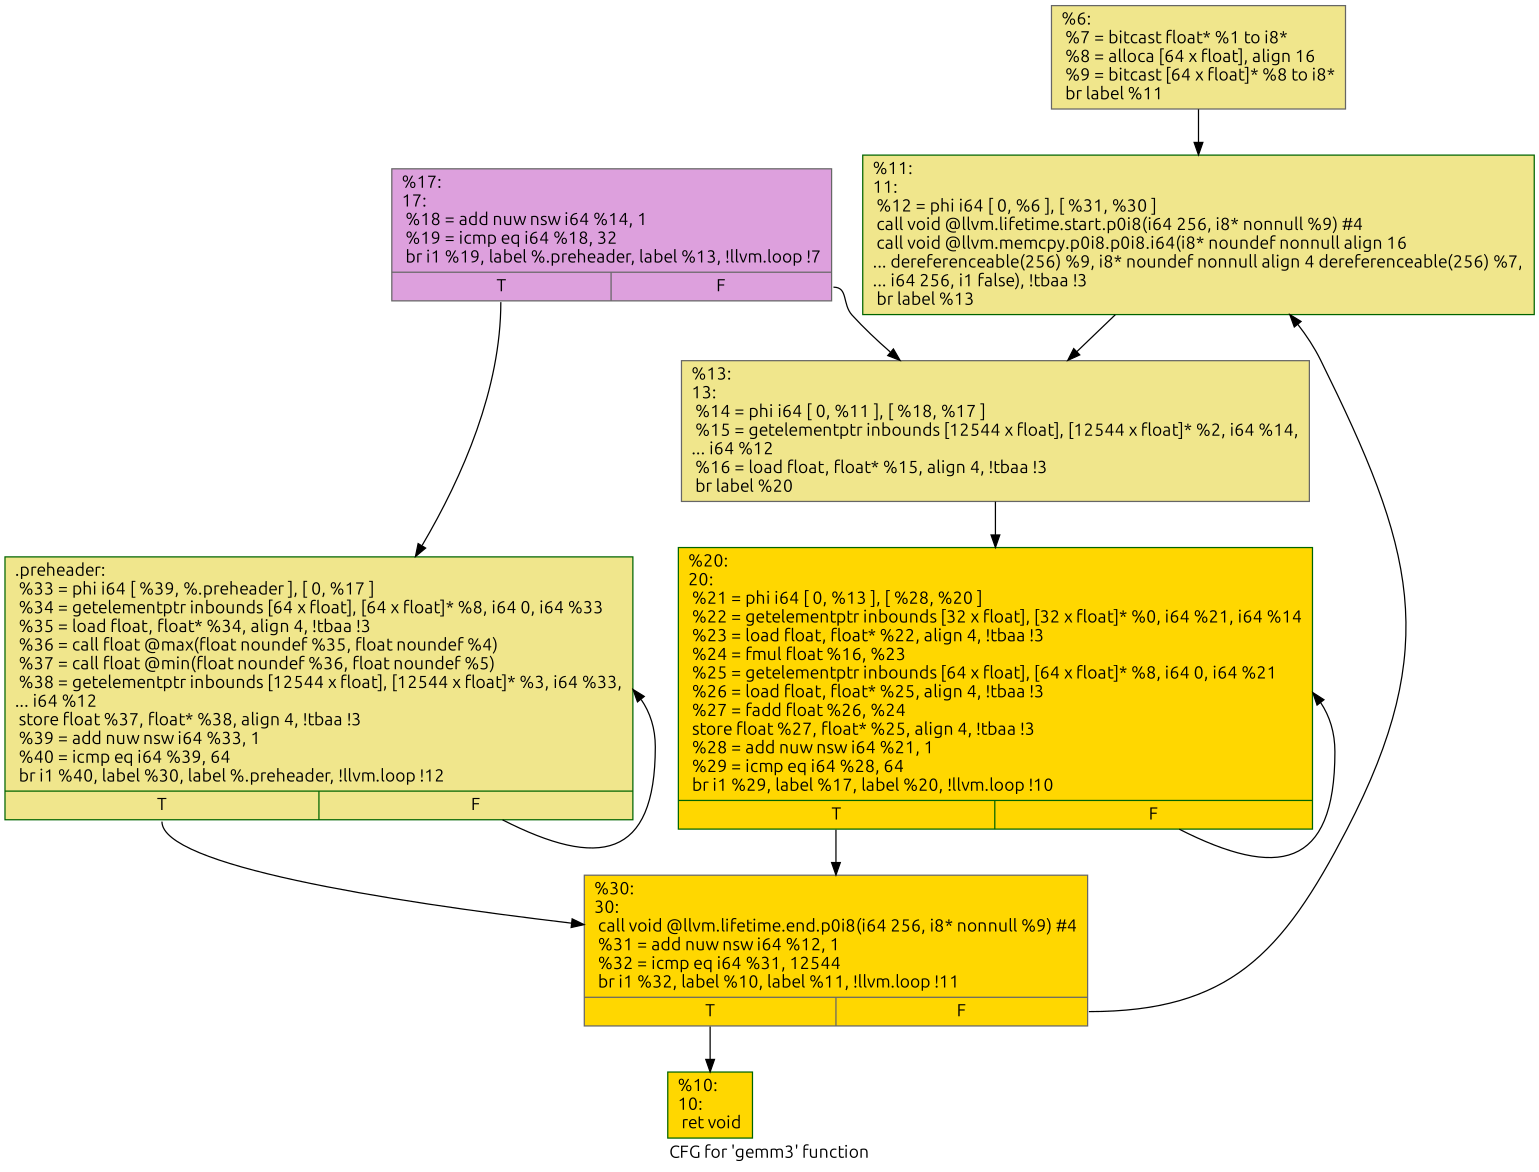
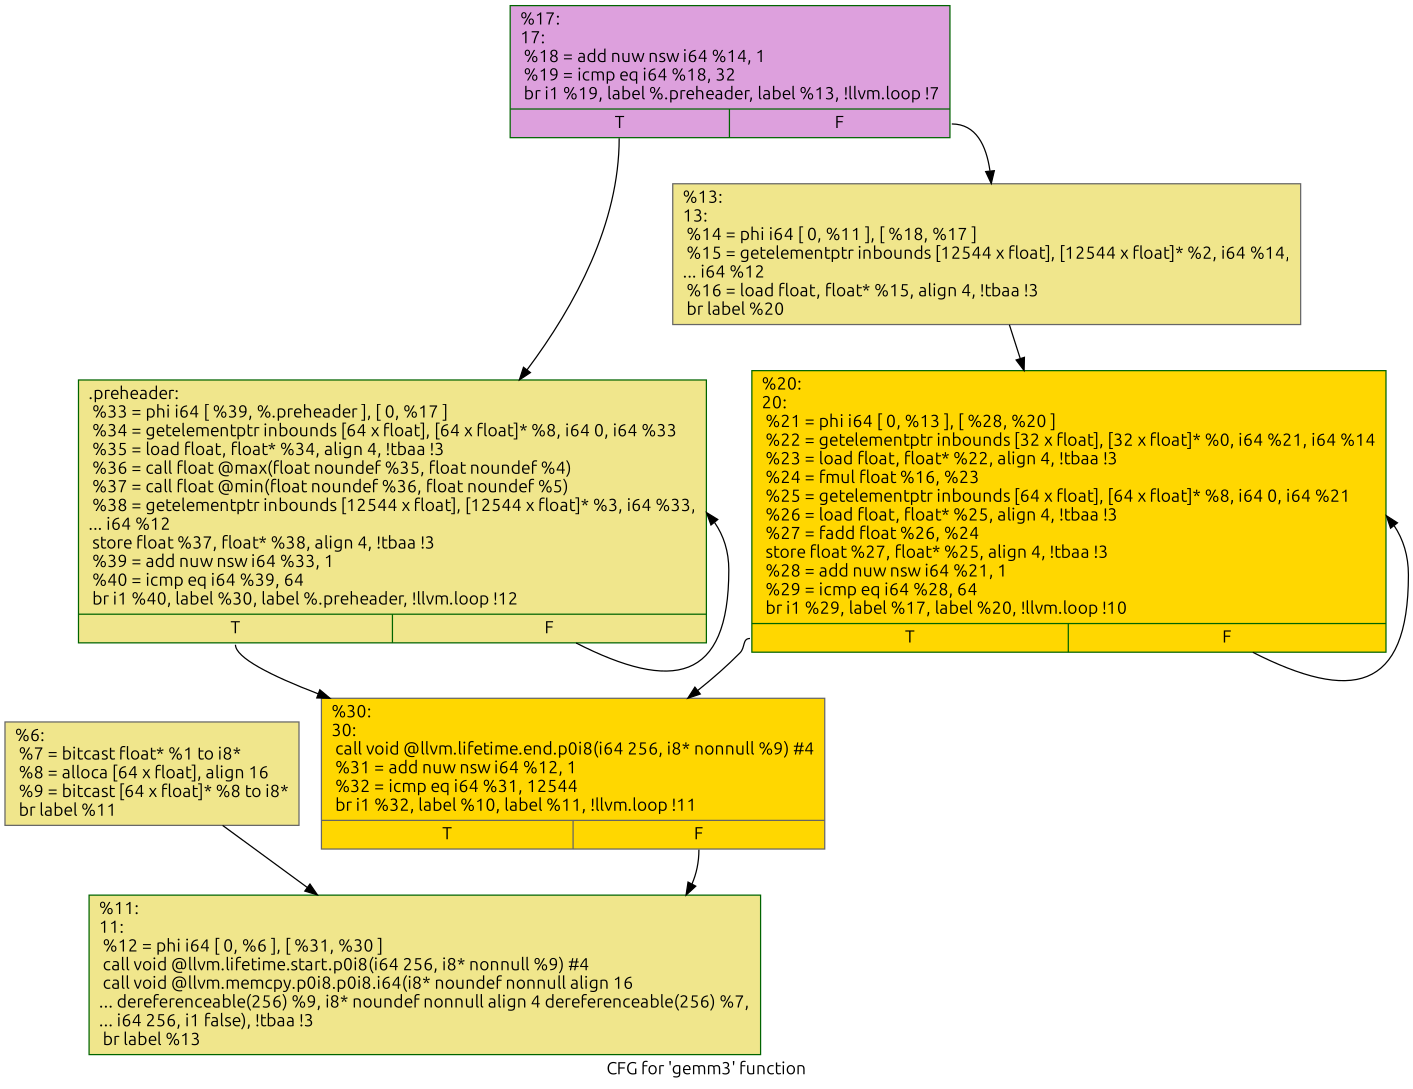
(612, 235) -> (730, 72)
(1096, 333) -> none
(710, 1105) -> none
